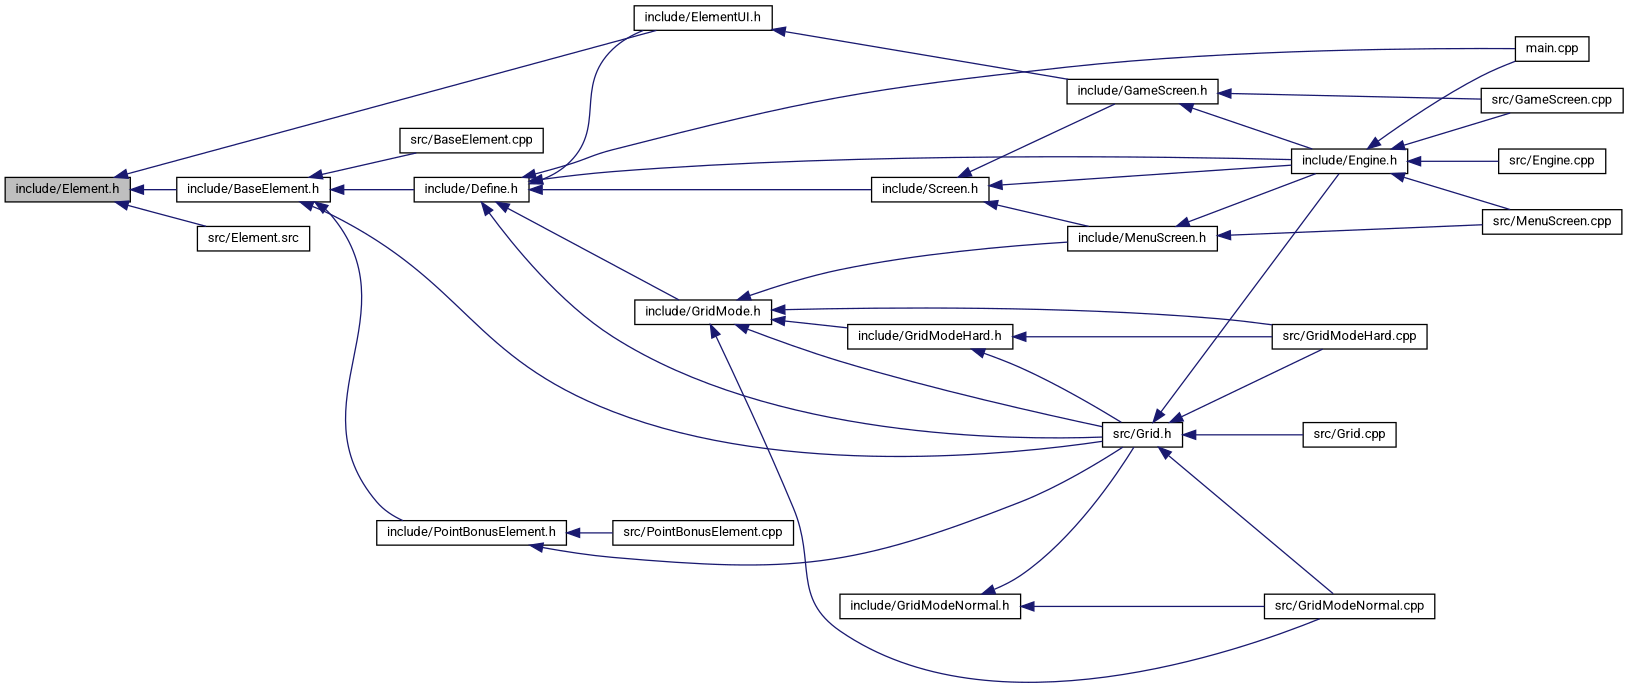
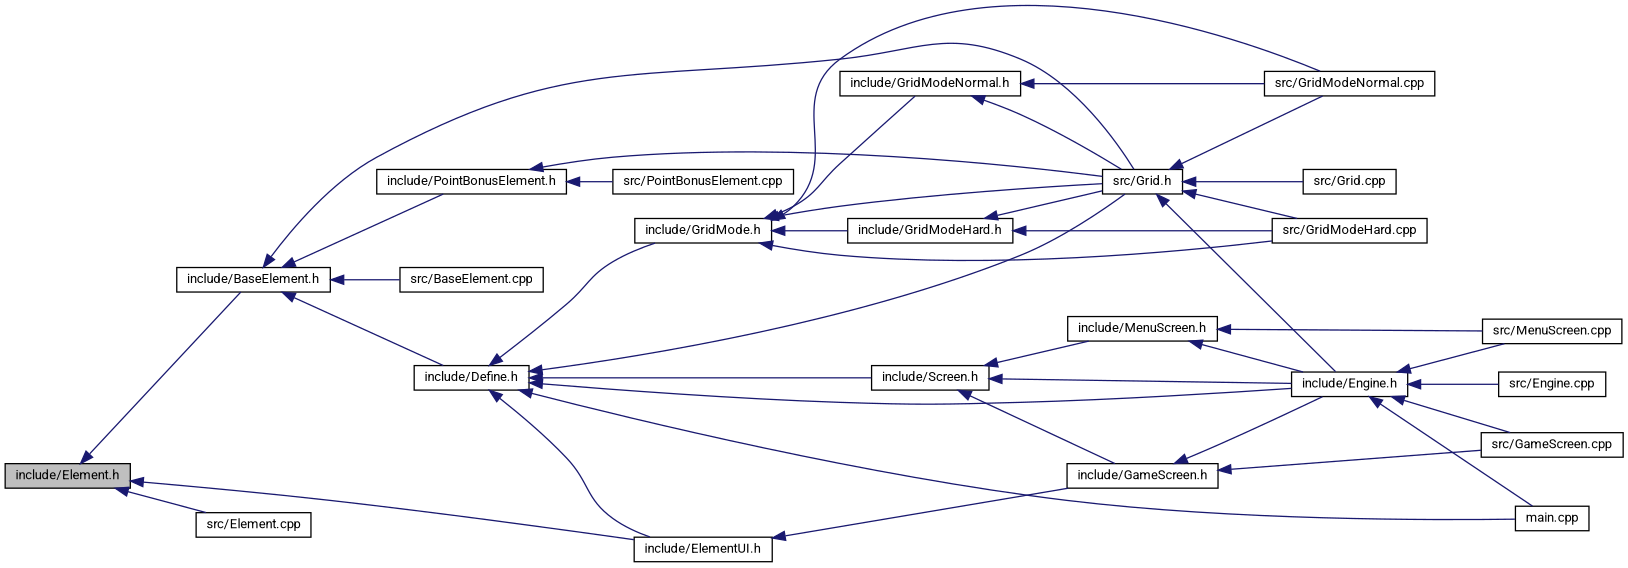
(254, 239) -> (254, 525)
(907, 258) -> (840, 163)
